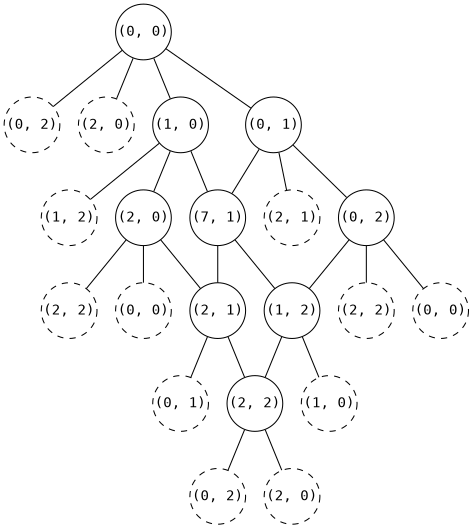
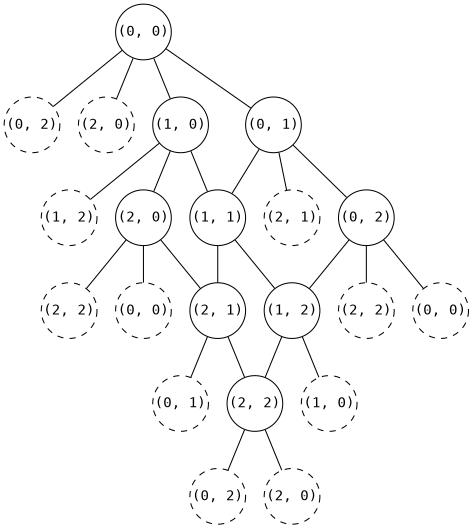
(218, 218) -> (218, 218)
